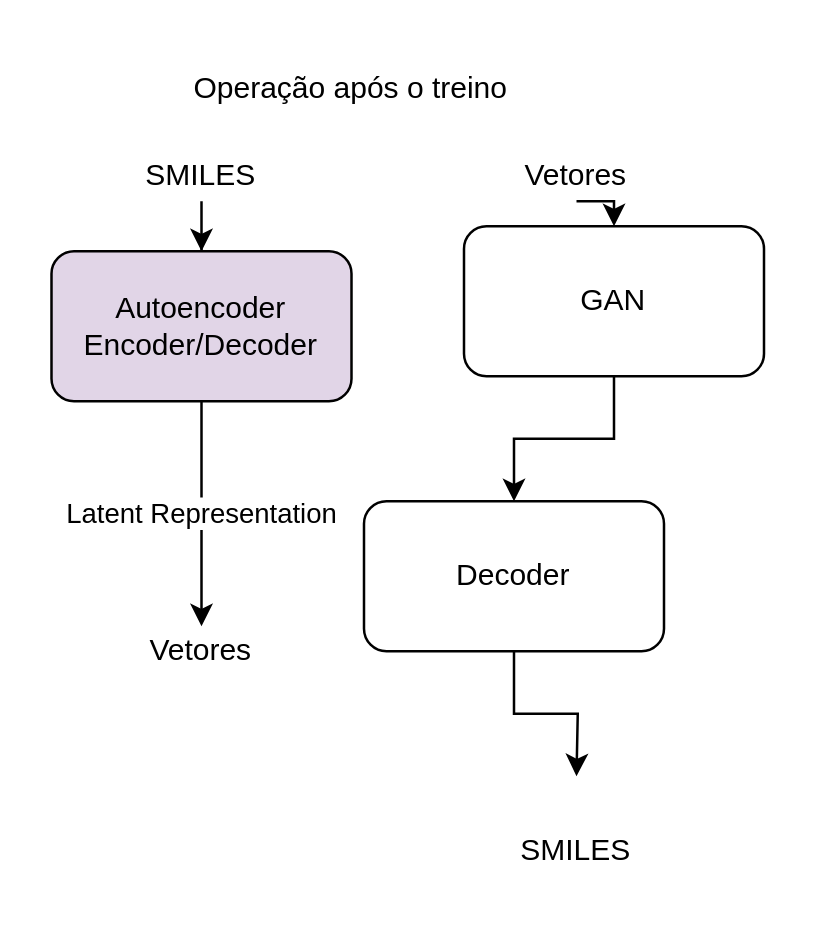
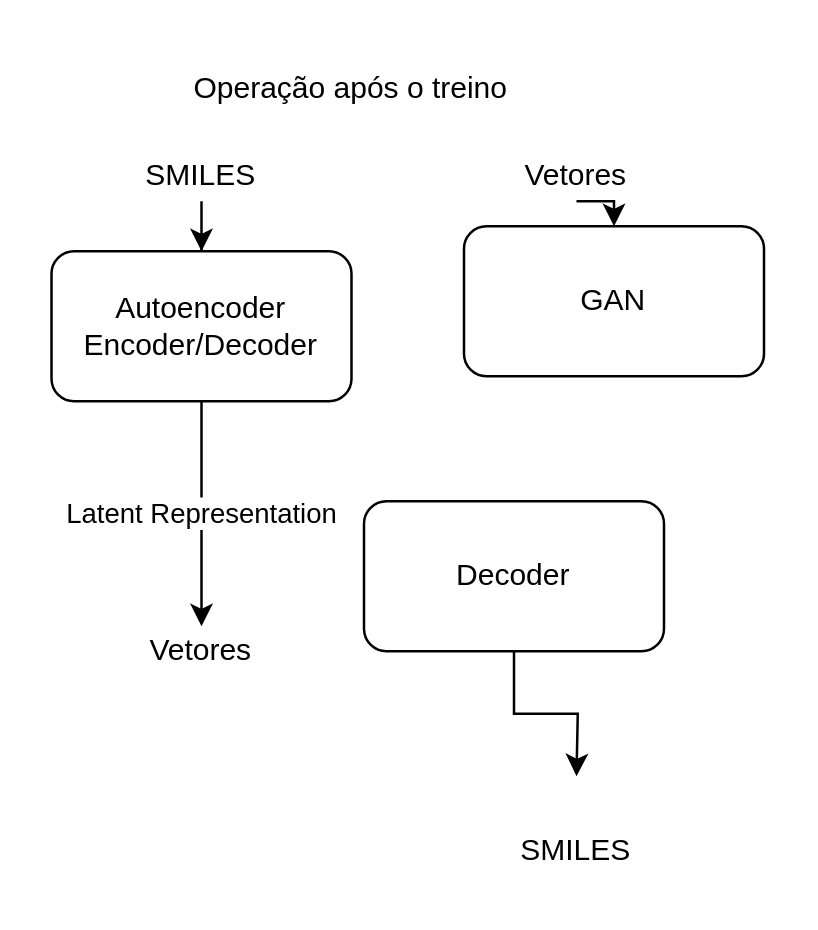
(201, 326) -> (201, 326)
(572, 439) -> none
